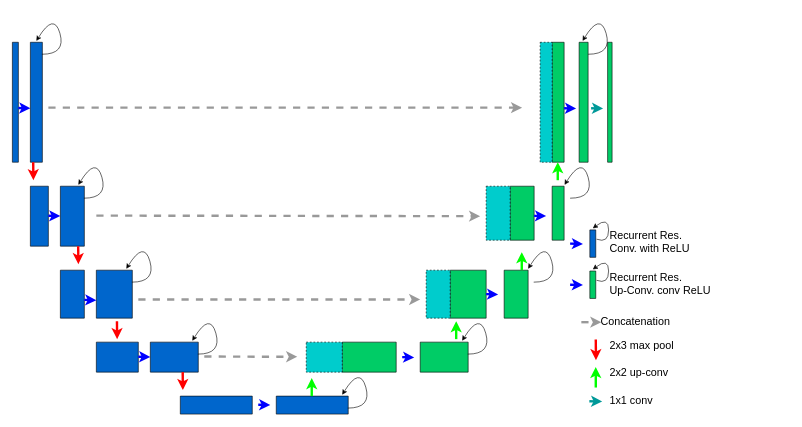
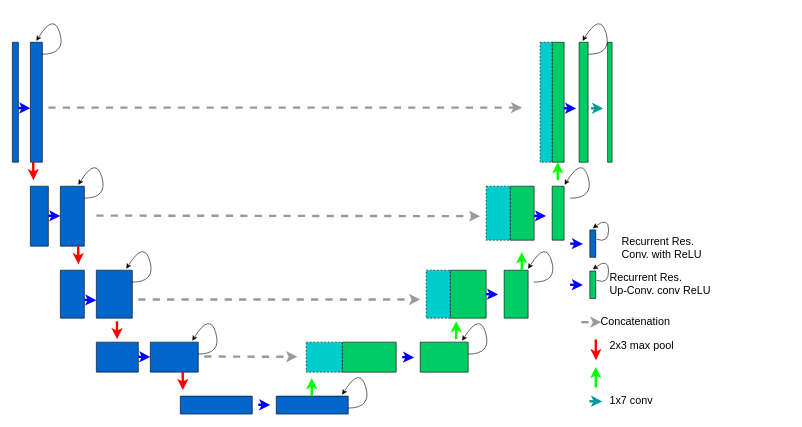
(654, 243) -> (666, 249)
(642, 373) -> none
(633, 401) -> (633, 401)
